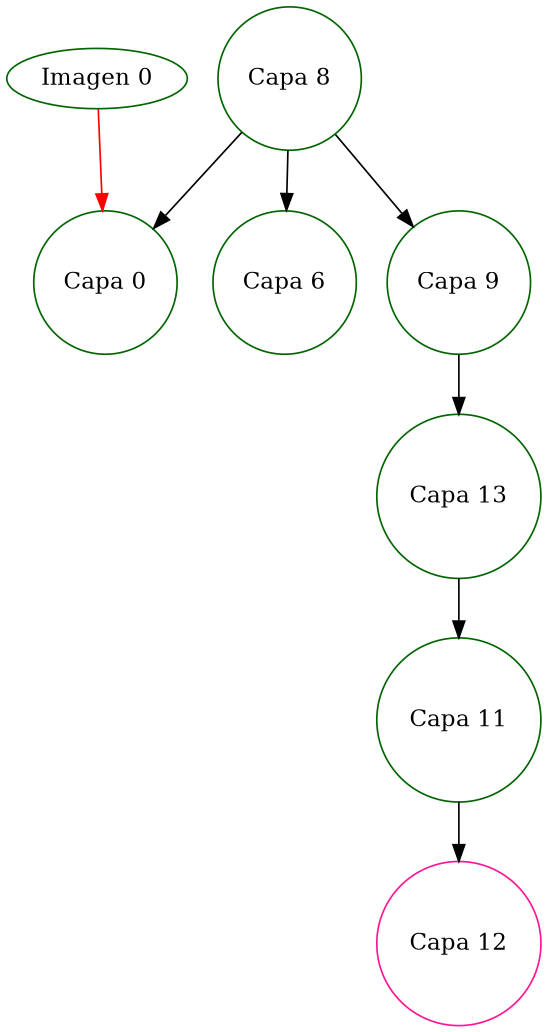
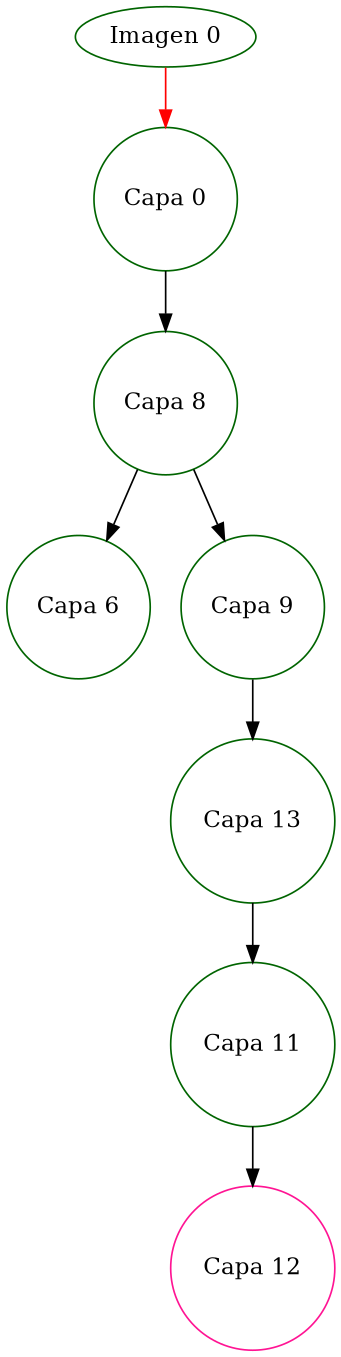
(204, 174) -> (166, 292)
